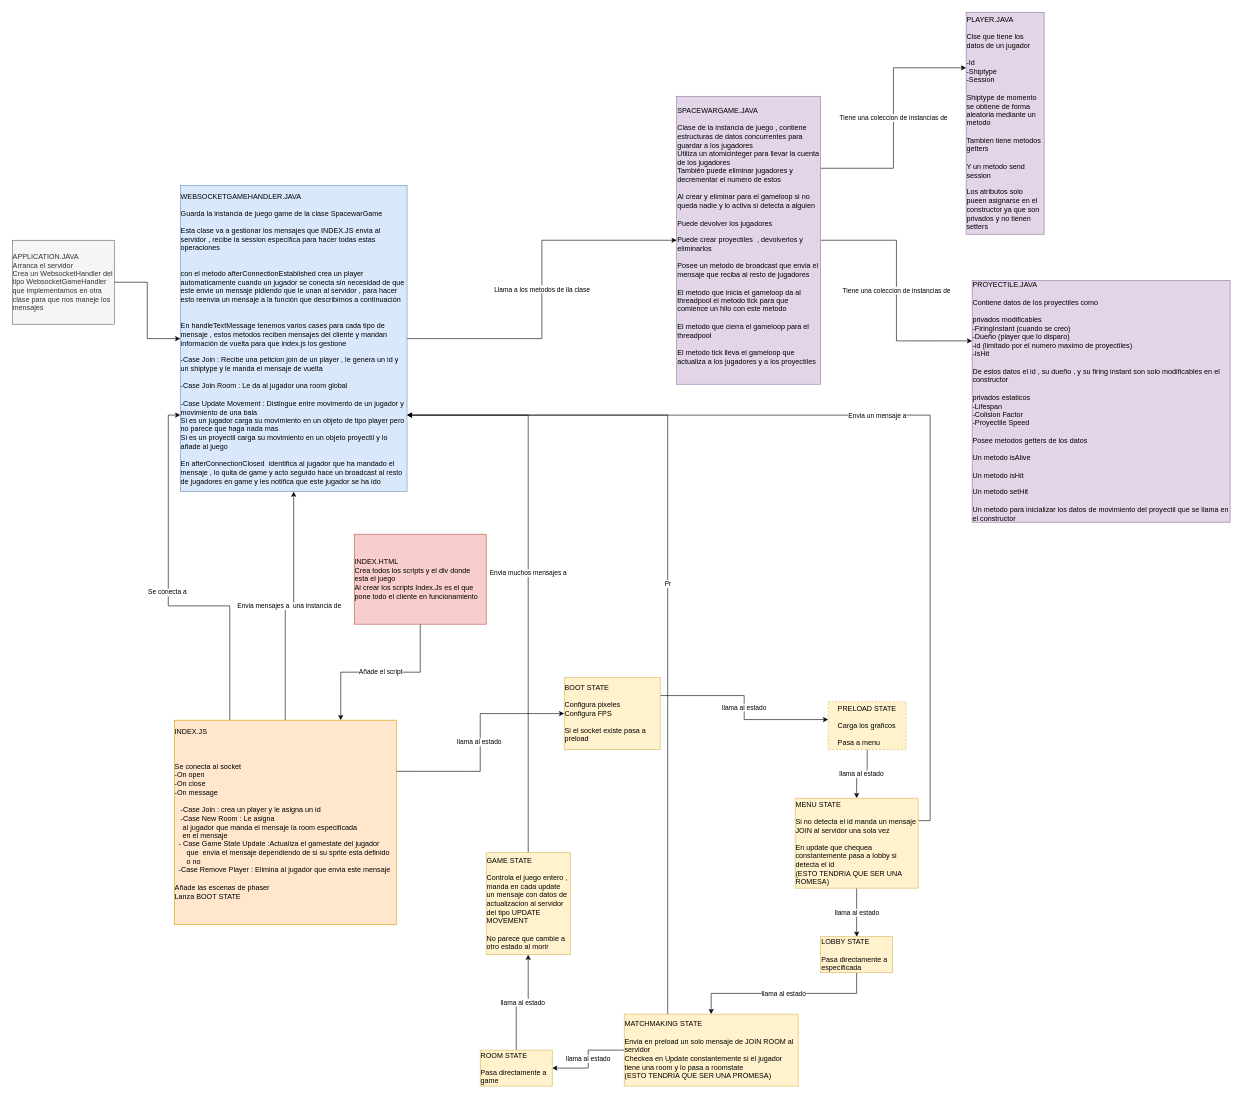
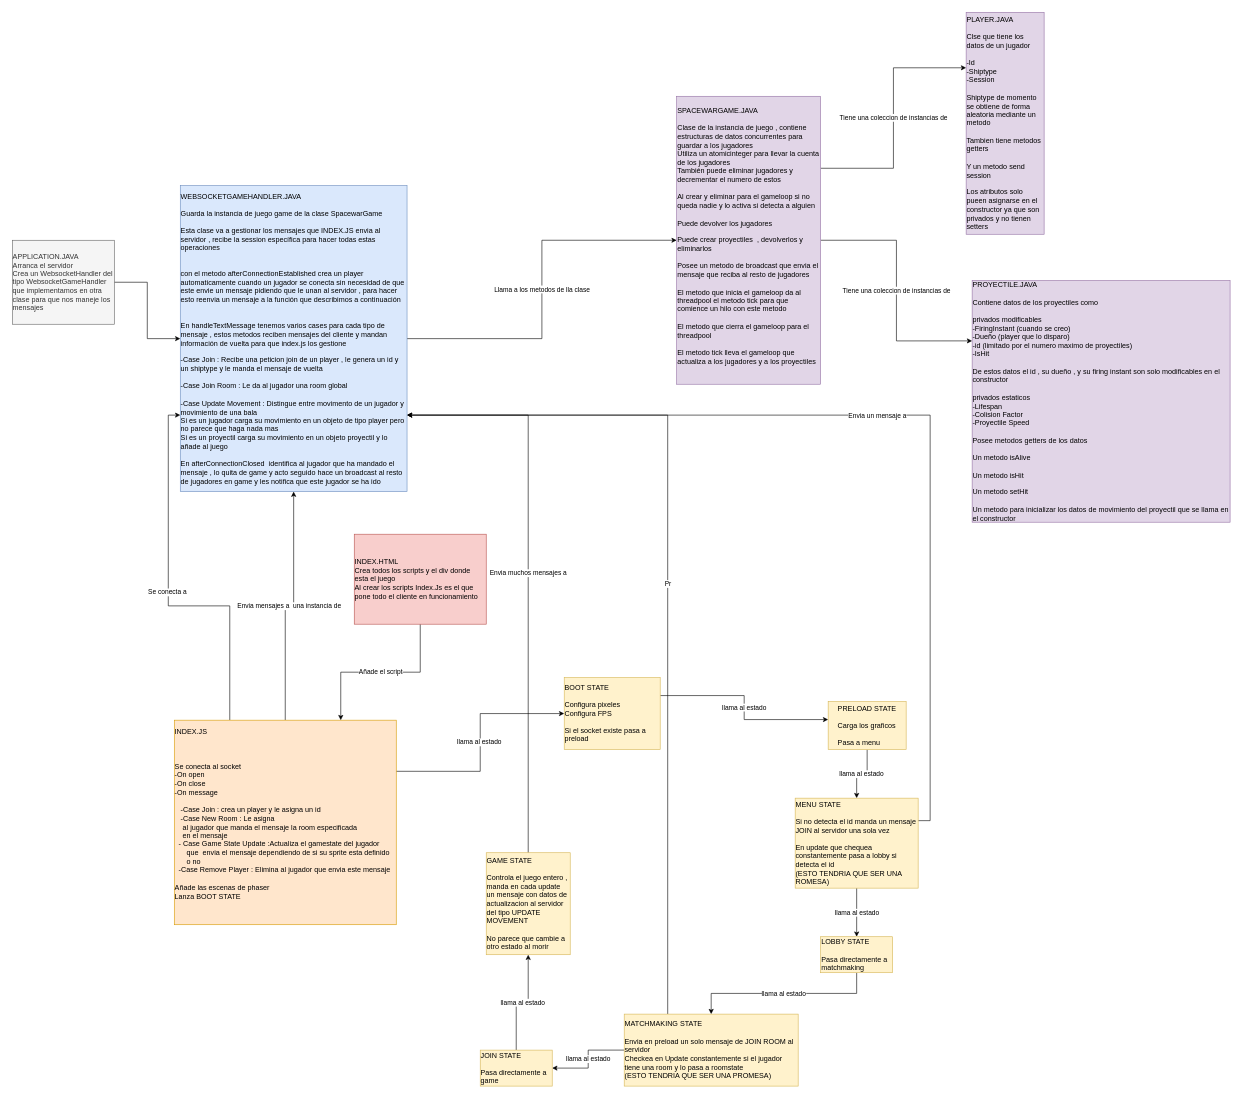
(867, 726) -> (867, 726)
(857, 955) -> (857, 955)
(516, 1068) -> (516, 1068)
